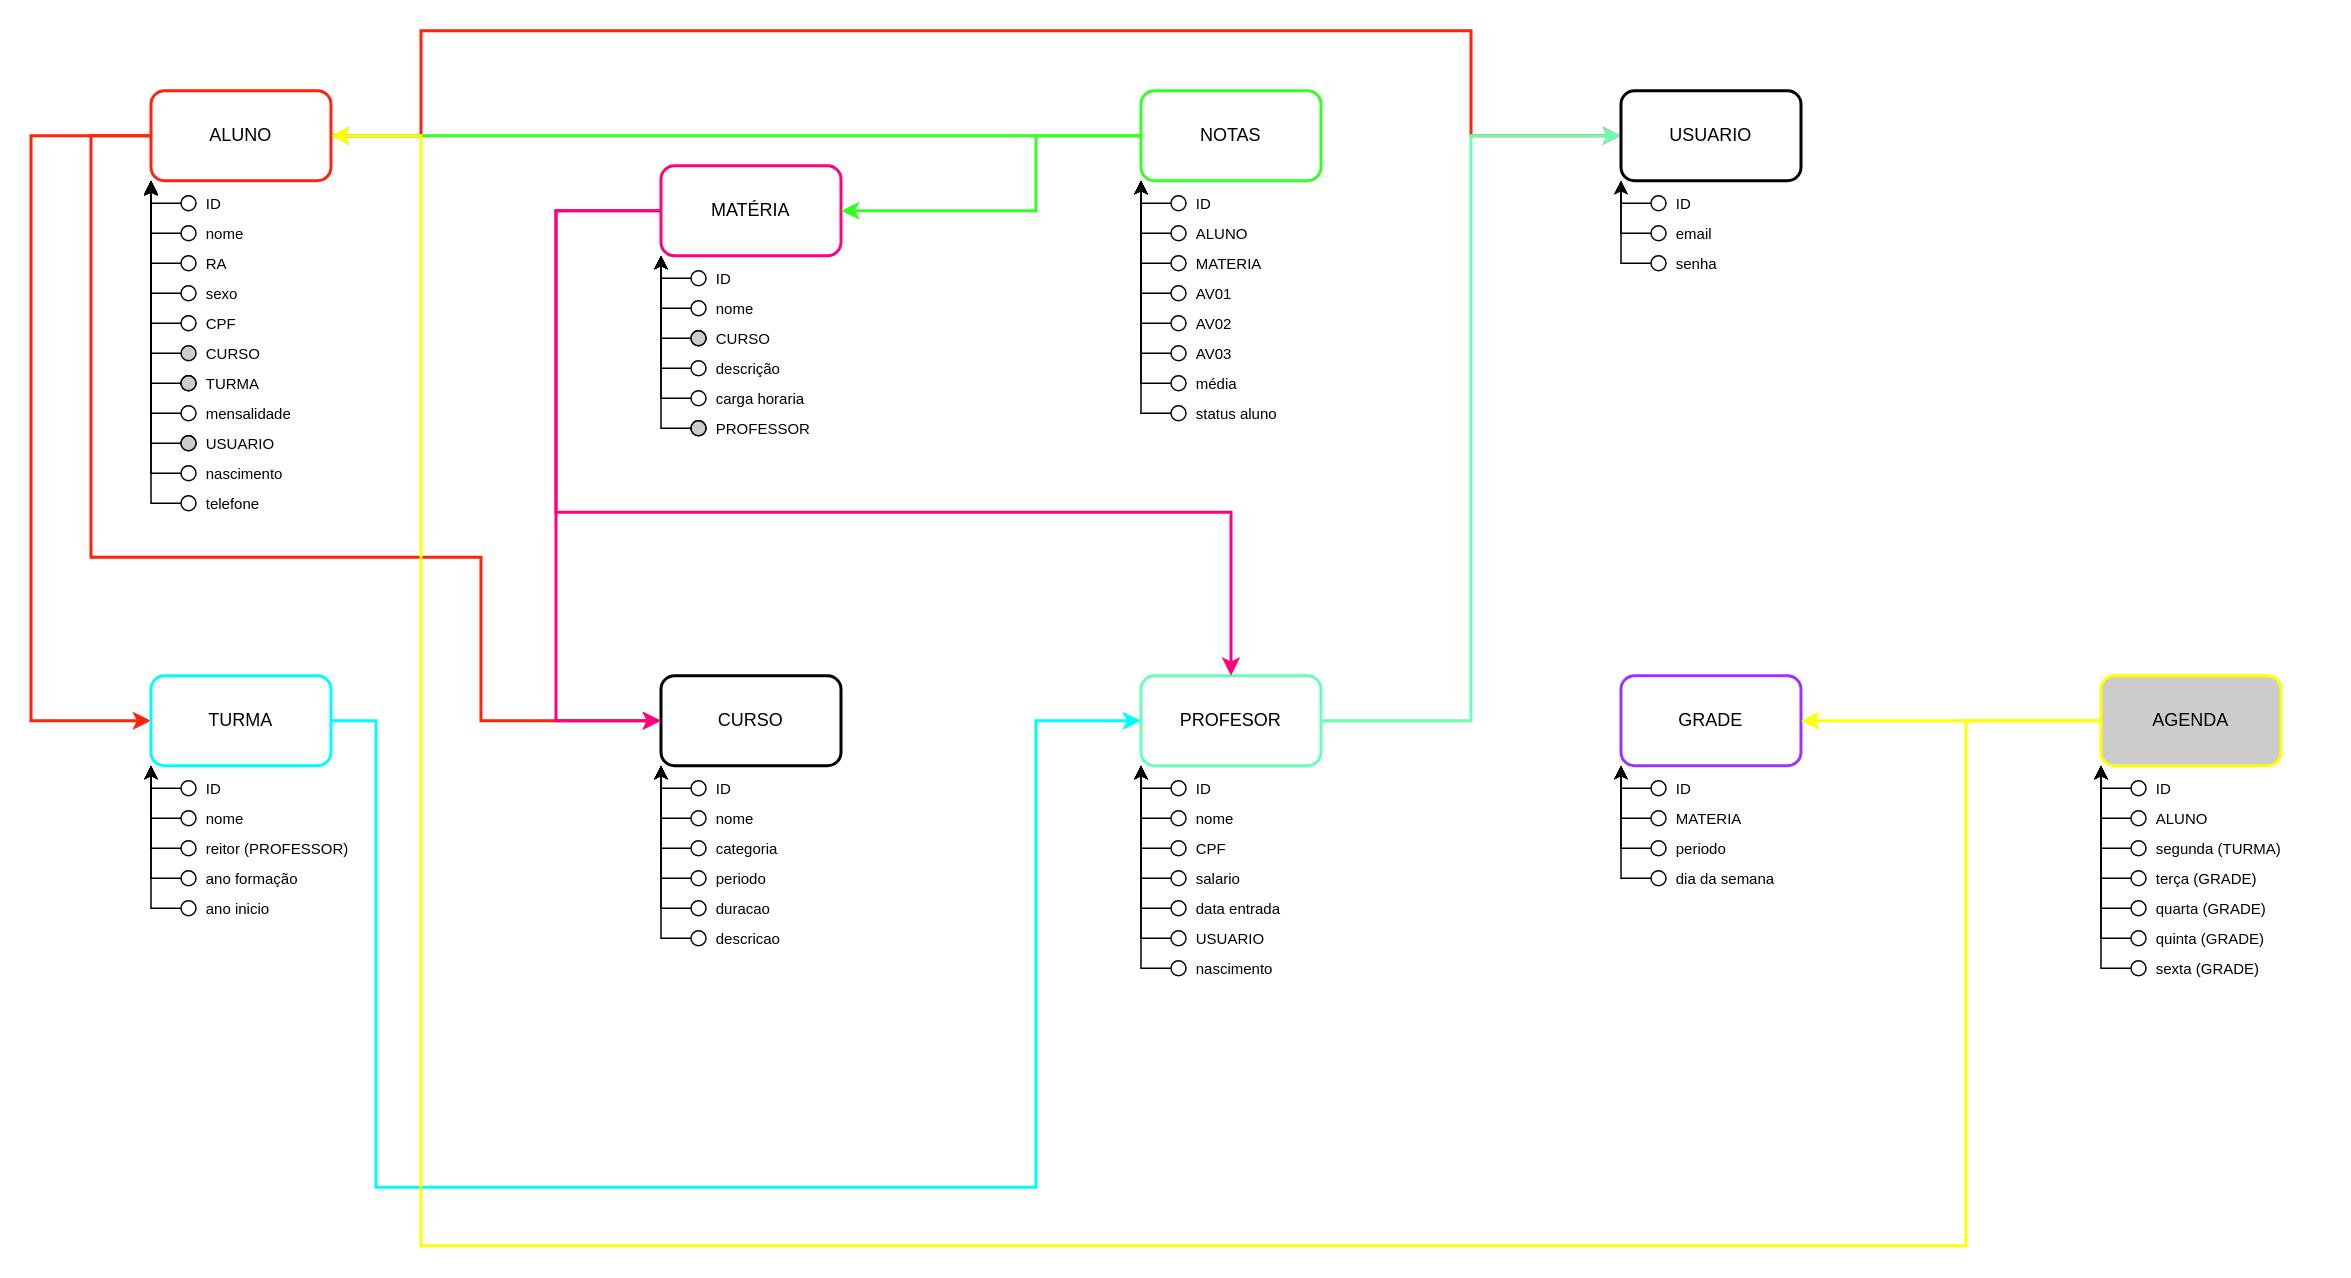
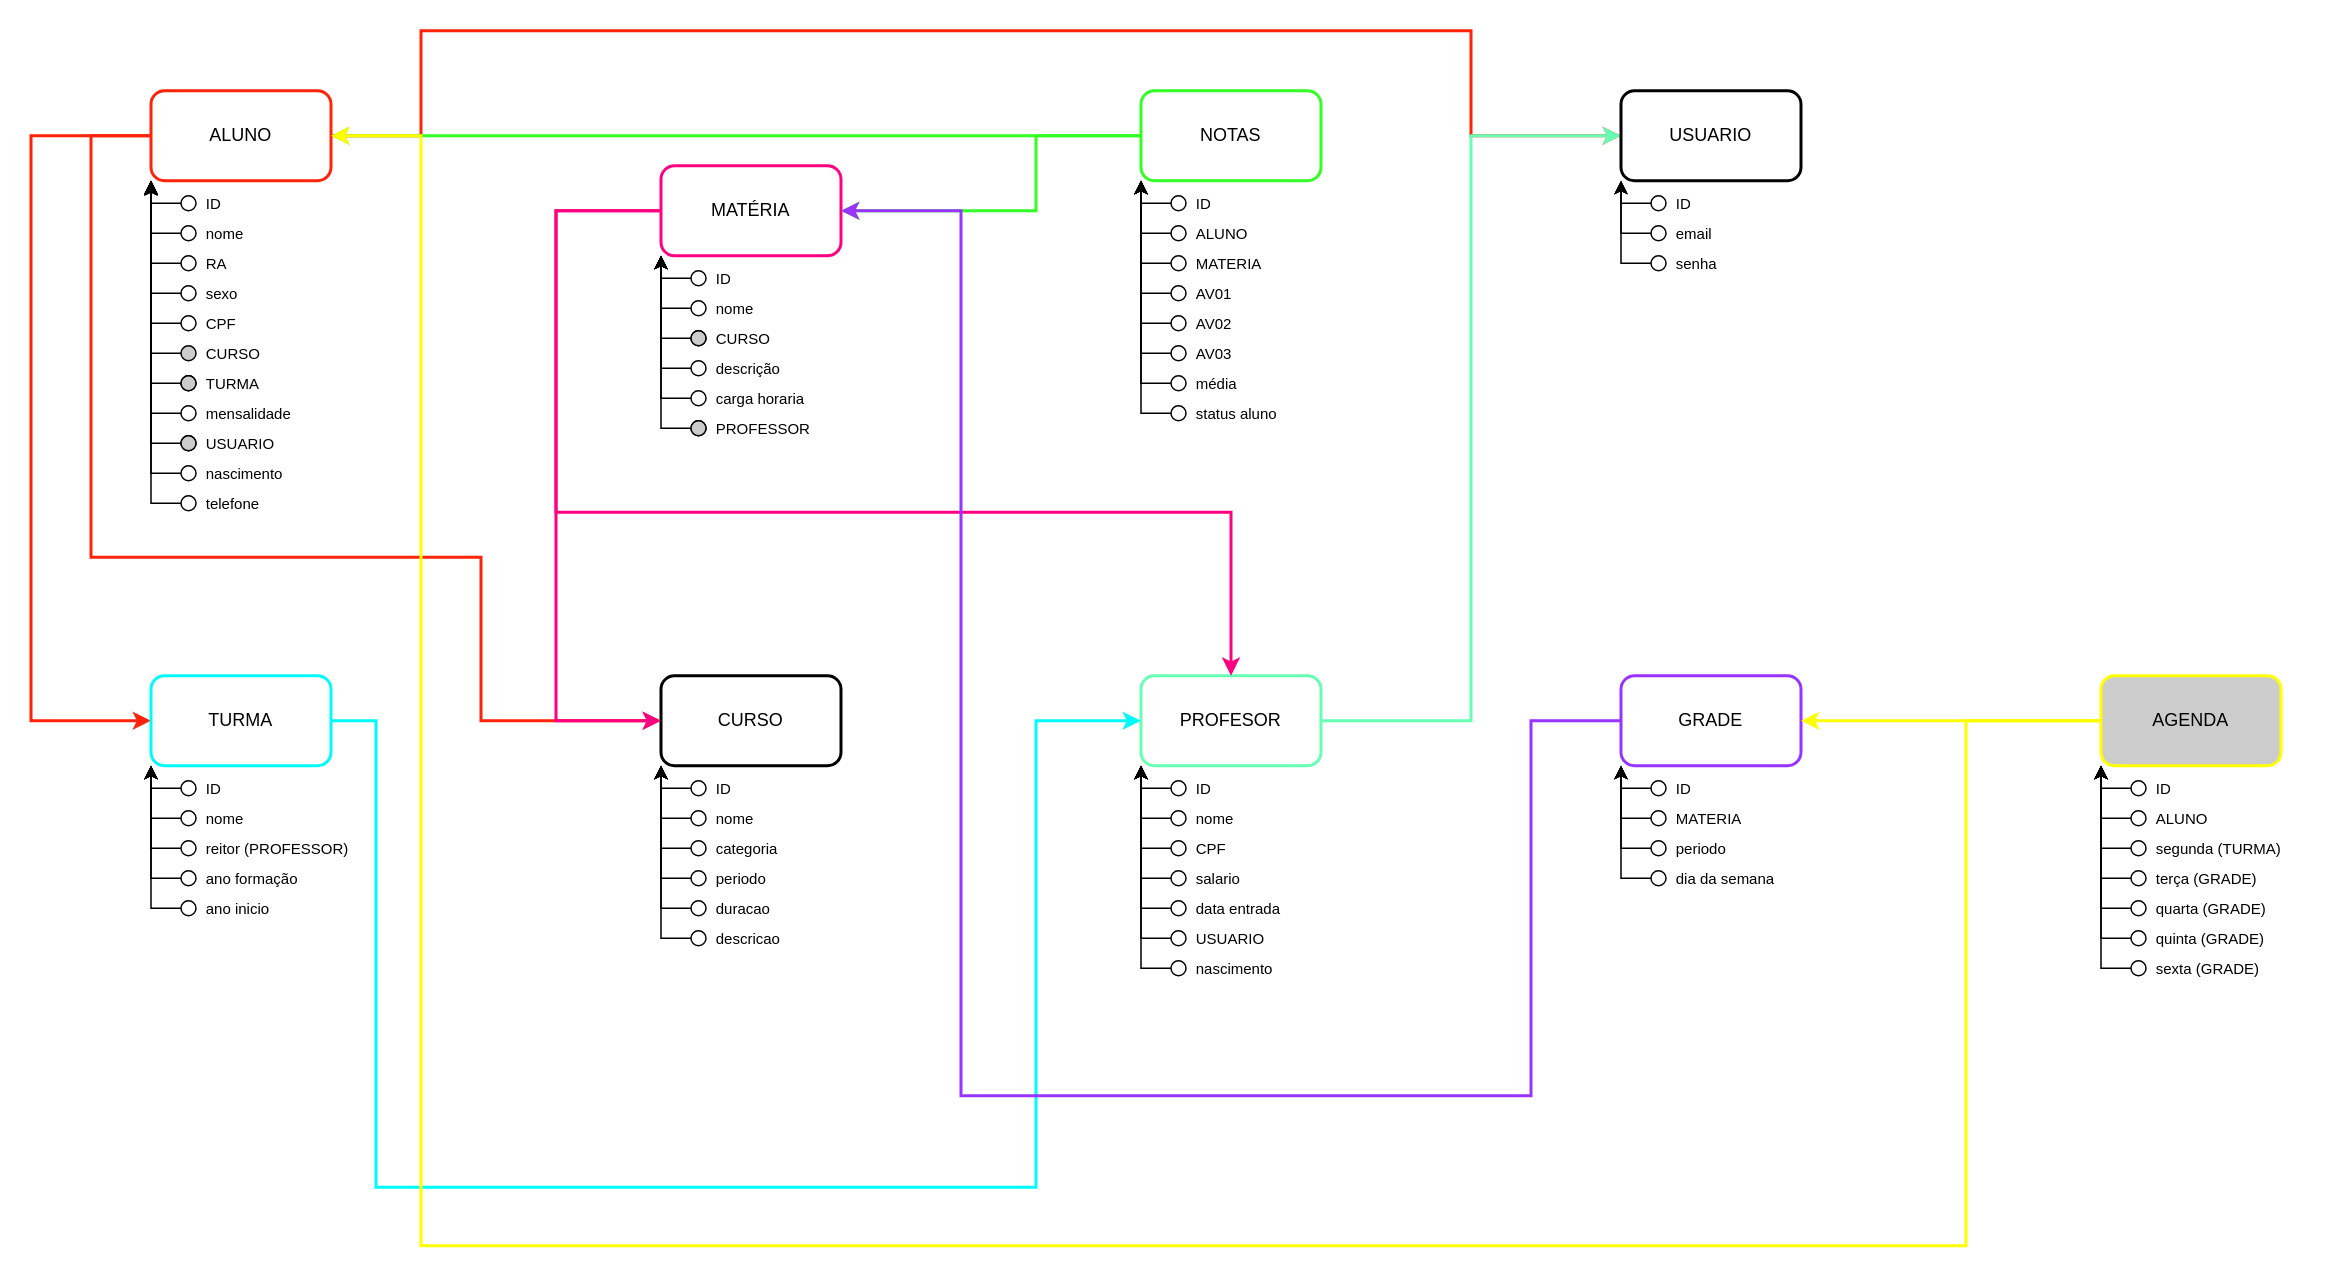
none -> (1037, 1096)
